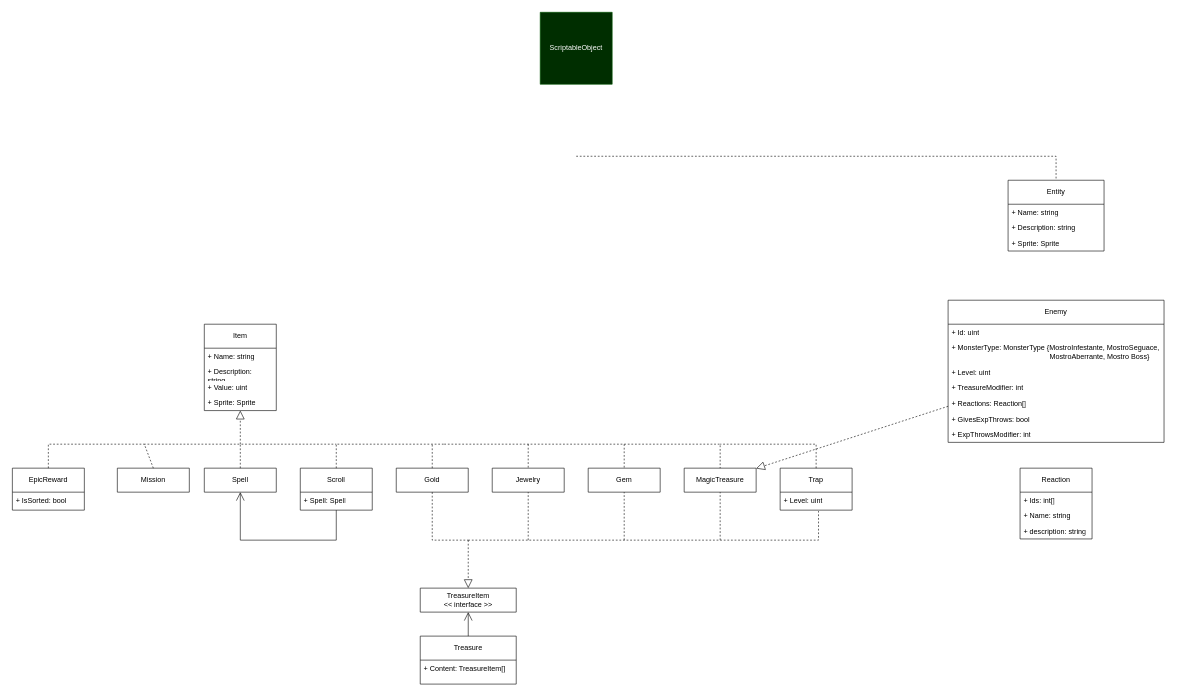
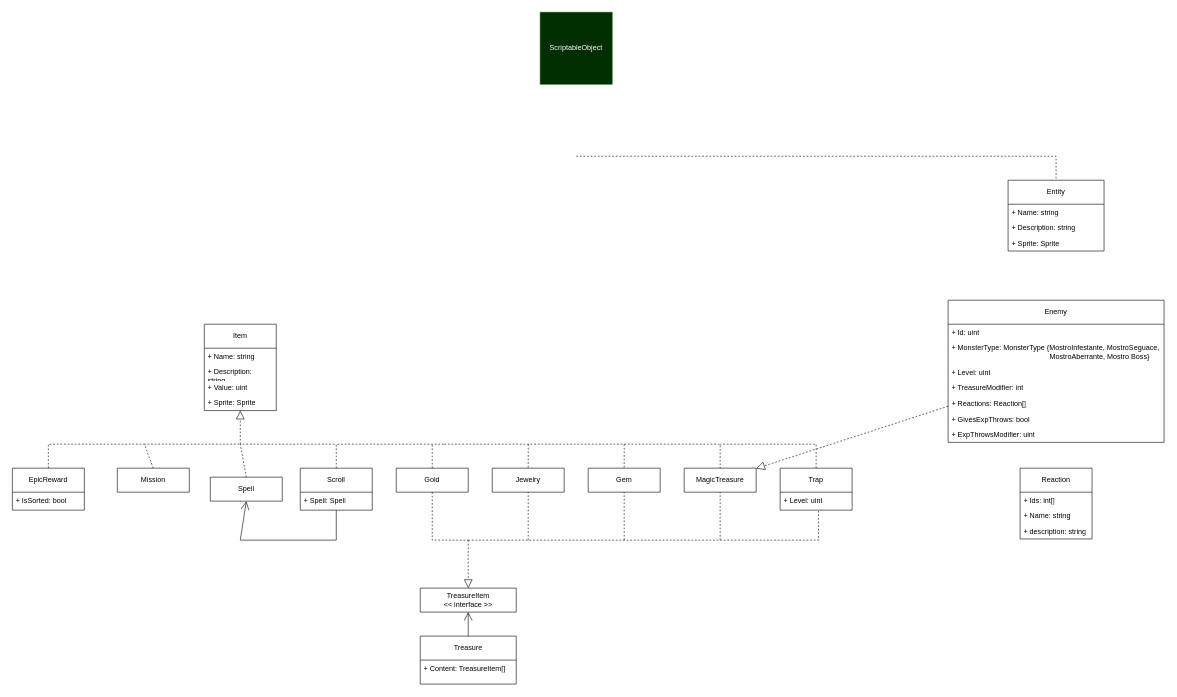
(995, 435) -> (997, 435)
(240, 480) -> (246, 489)
